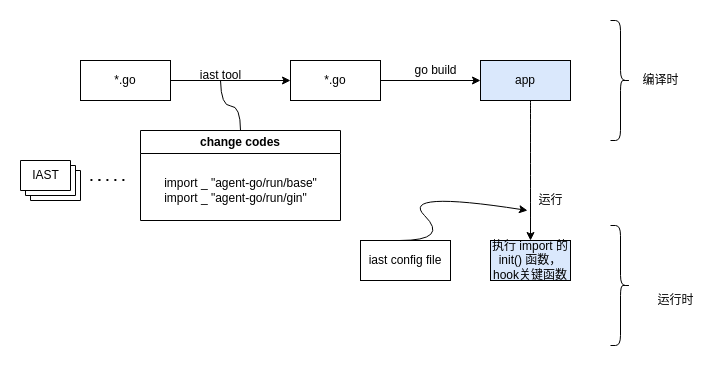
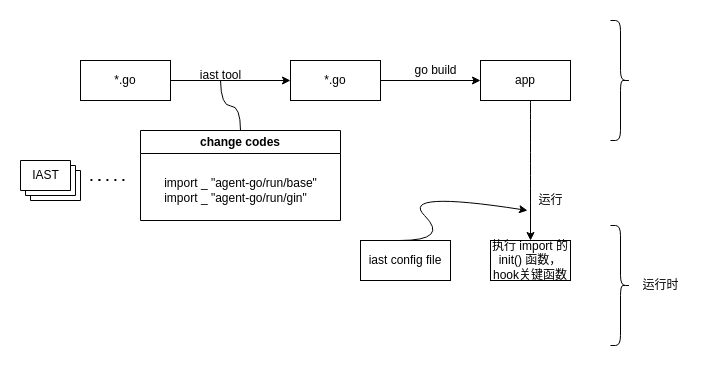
(526, 81) -> (526, 81)
(661, 81) -> none
(531, 261) -> (531, 261)
(676, 301) -> (661, 286)
